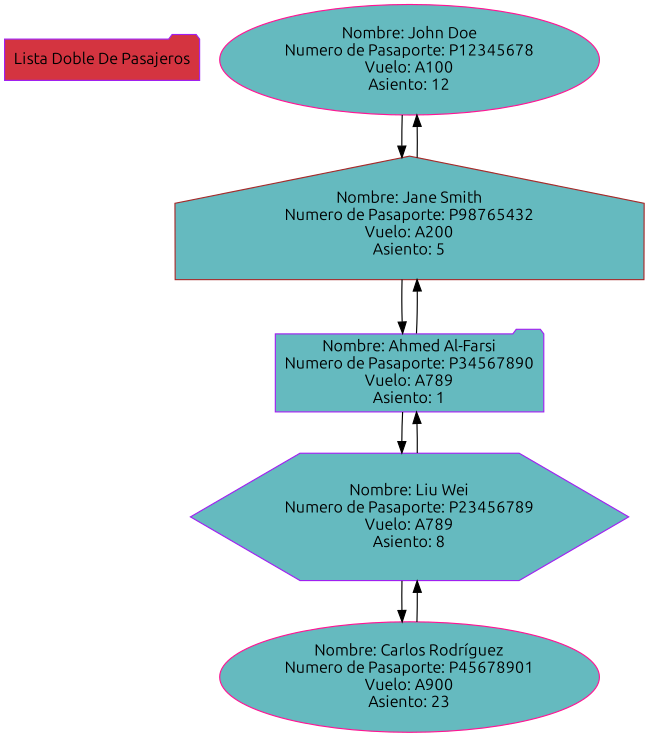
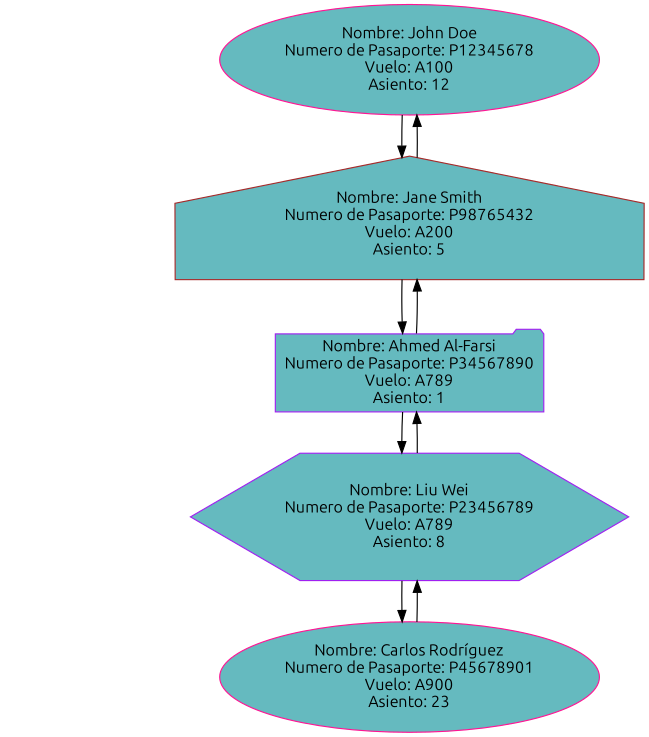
(102, 60) -> none
